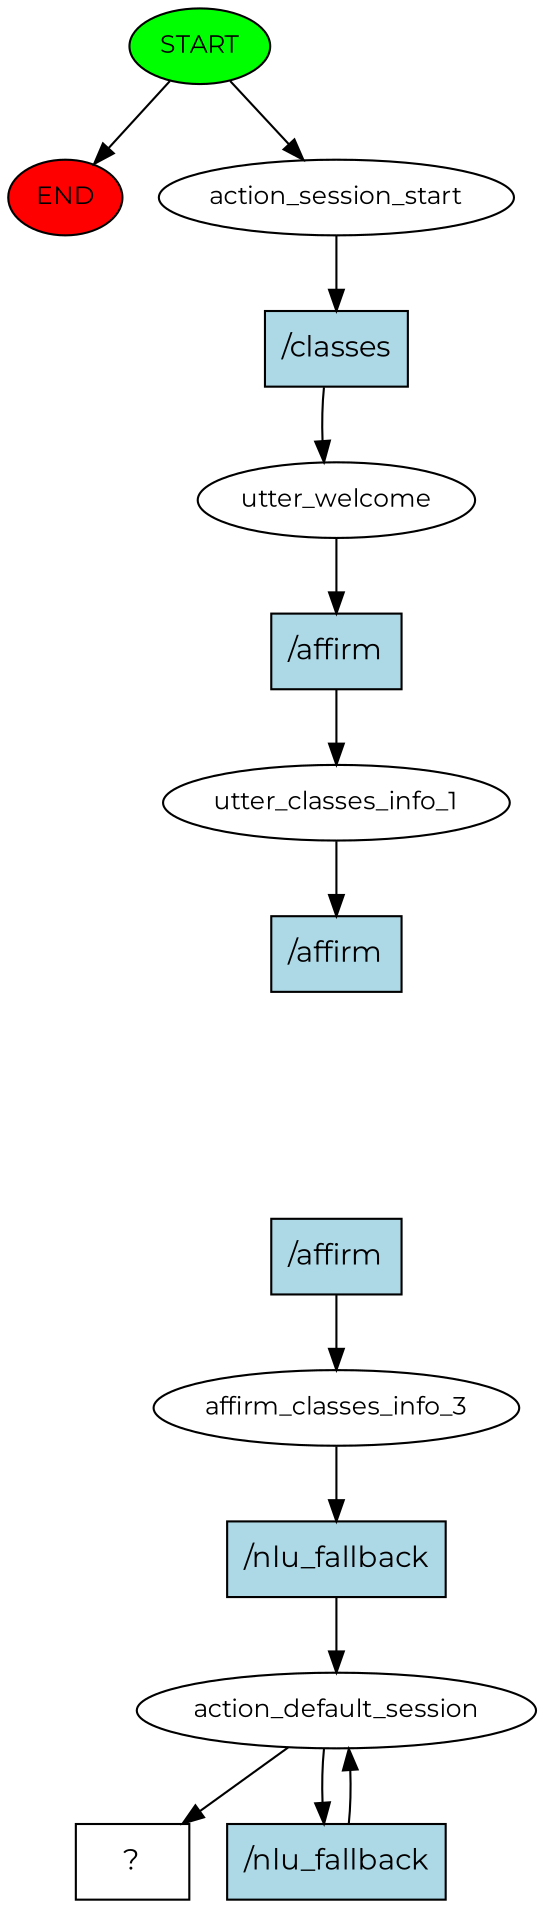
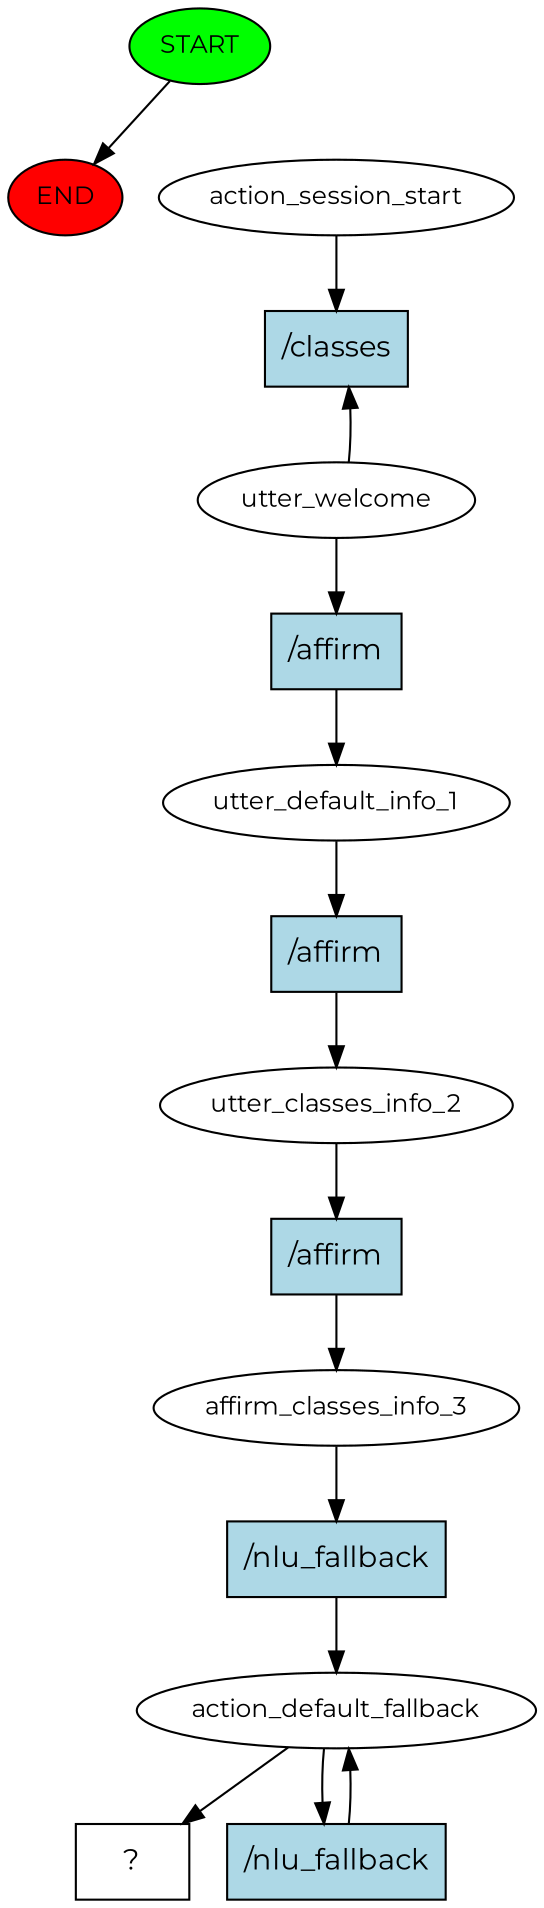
(260, 113) -> none
(322, 414) -> (350, 435)
(336, 803) -> (336, 803)
none -> (336, 1105)
(336, 1711) -> (336, 1711)
